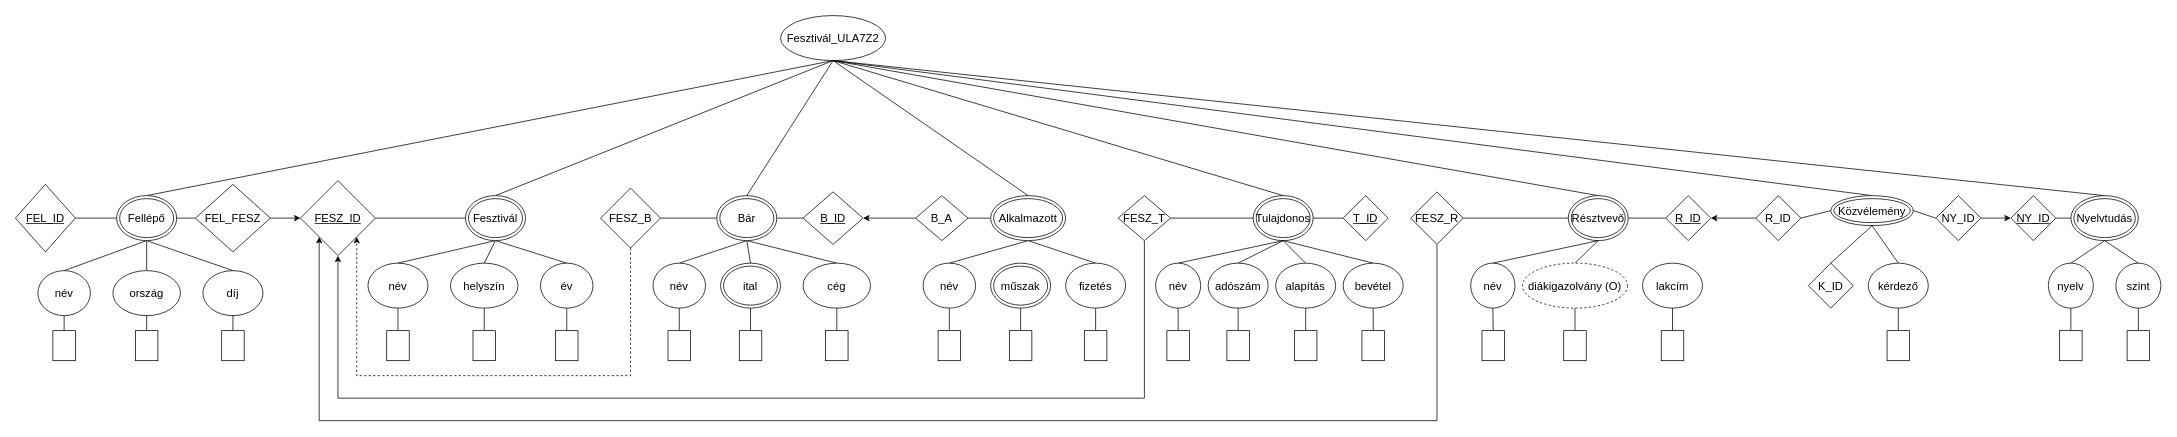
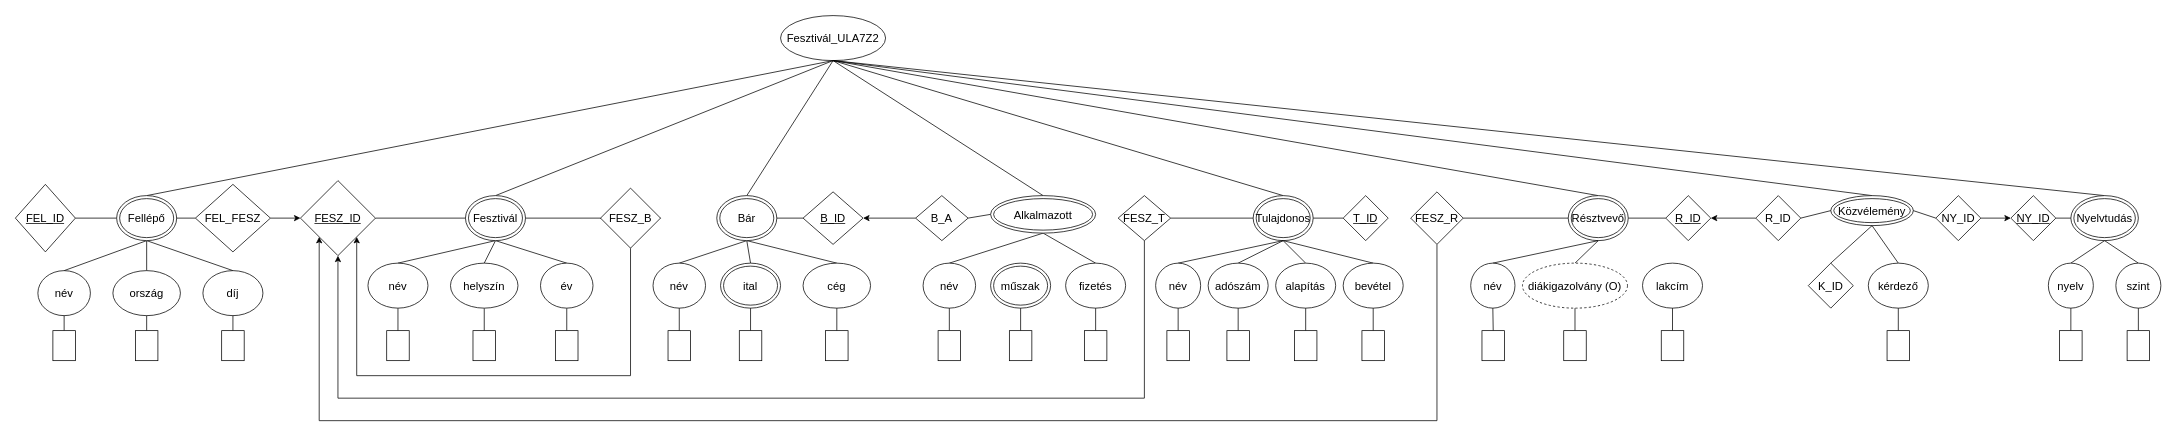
(689, 218) -> (563, 218)
(1028, 218) -> (1043, 214)
(491, 375) -> (491, 375)
